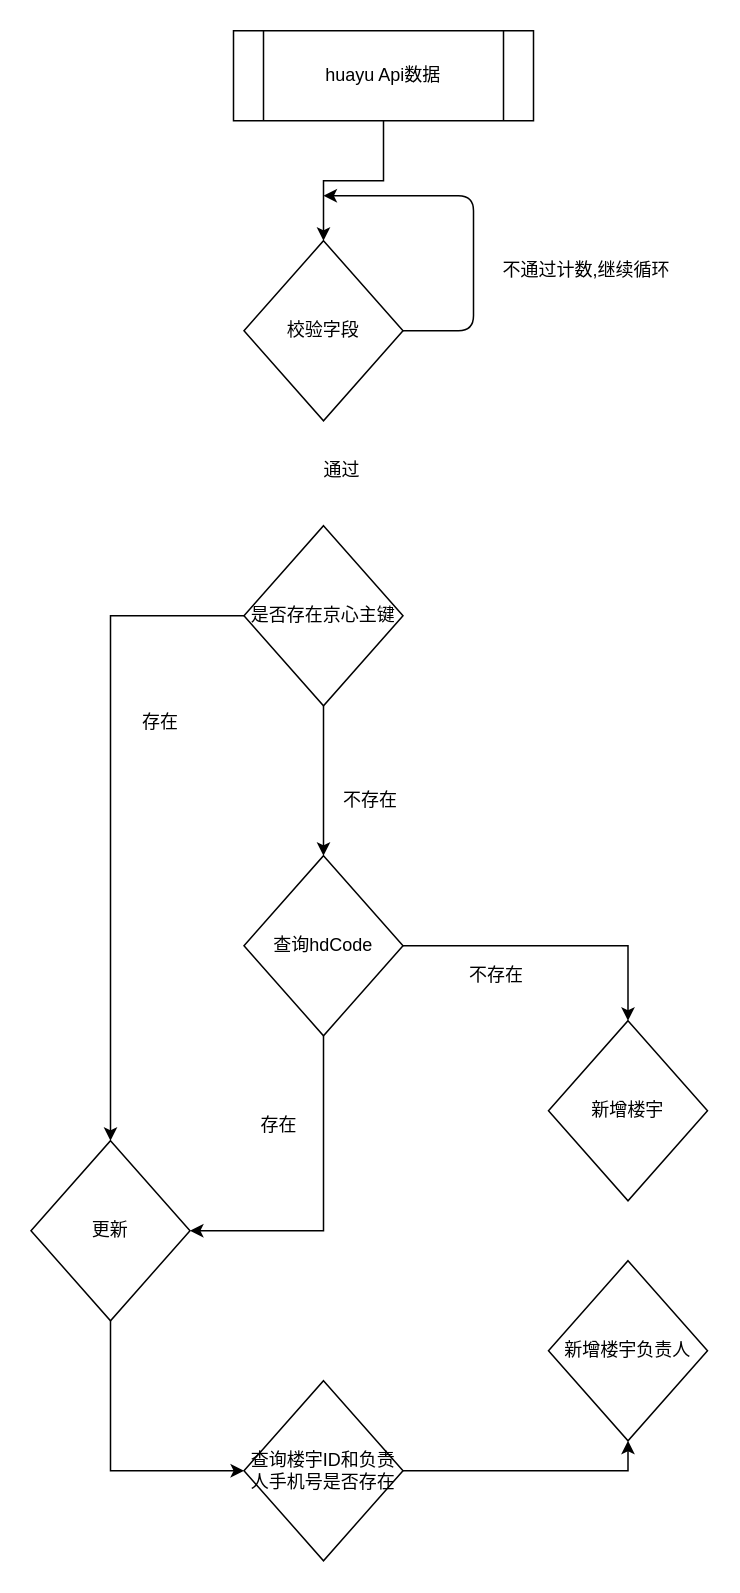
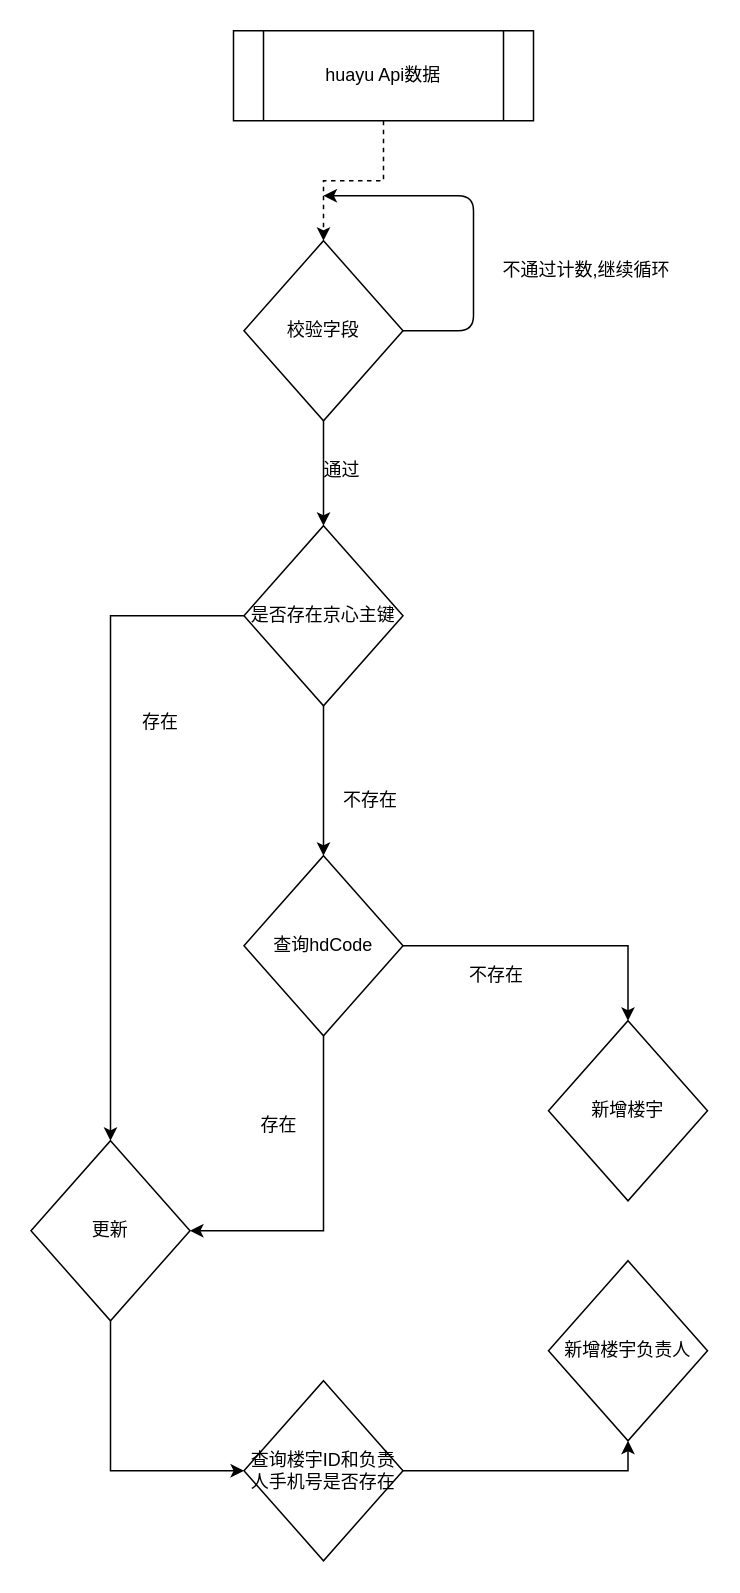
(357, 181) -> (357, 181)
none -> (323, 468)
